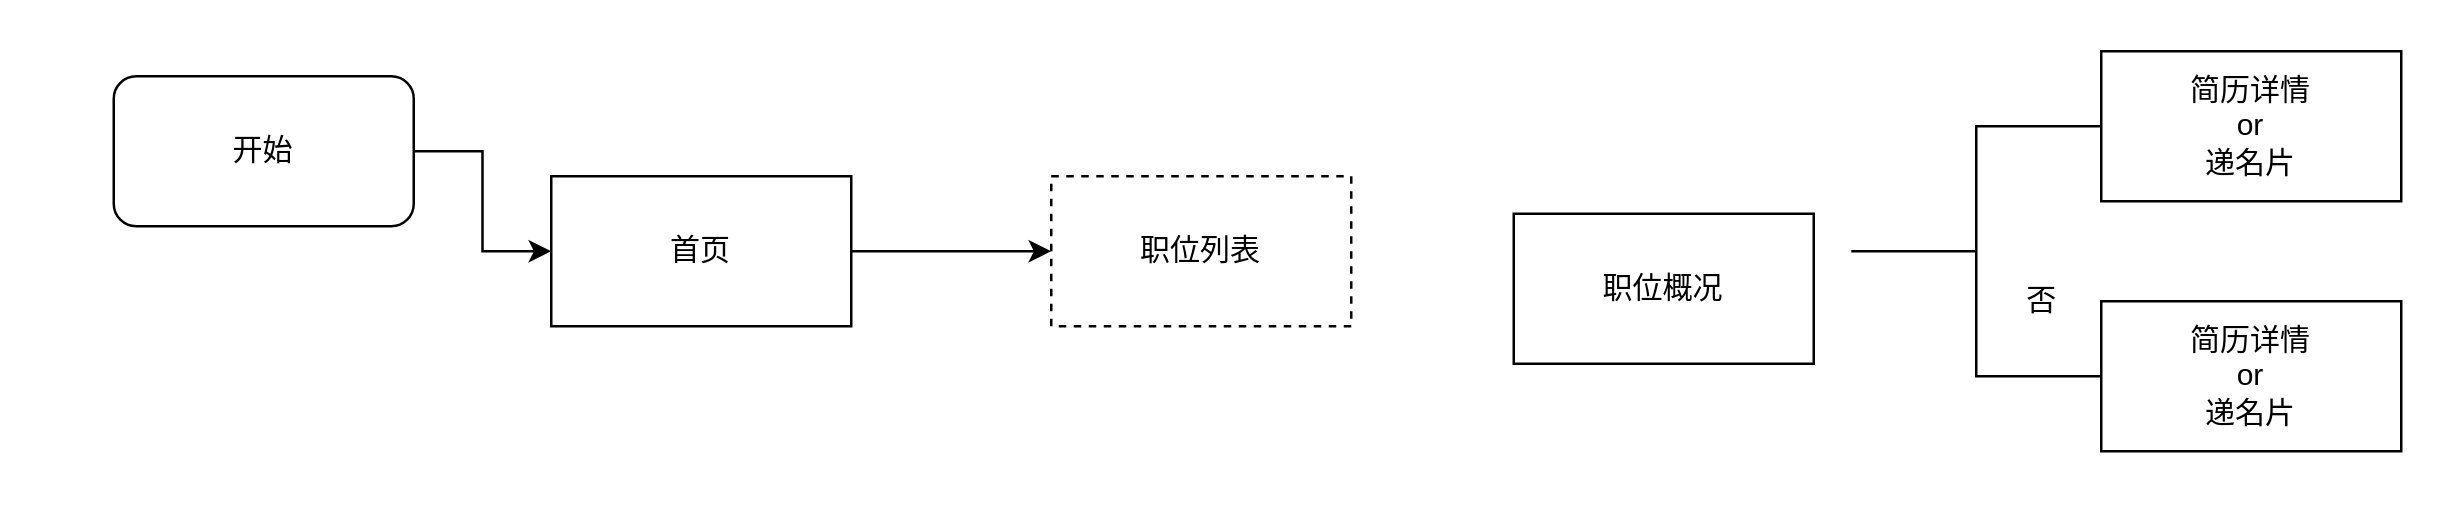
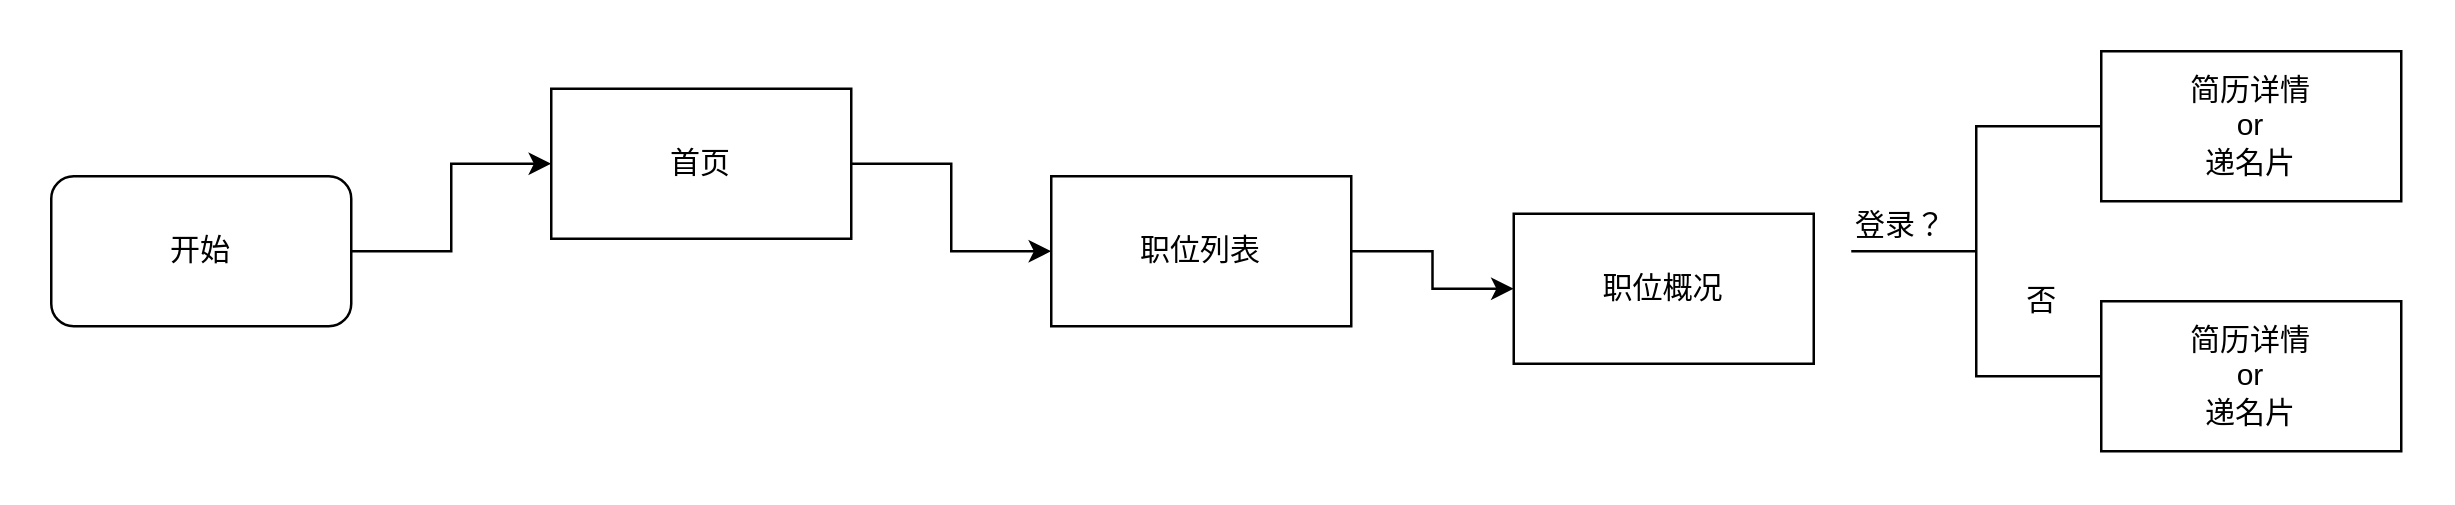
(264, 151) -> (201, 251)
none -> (1914, 226)
(701, 251) -> (701, 164)
(1201, 251) -> (1201, 251)
none -> (1433, 261)
